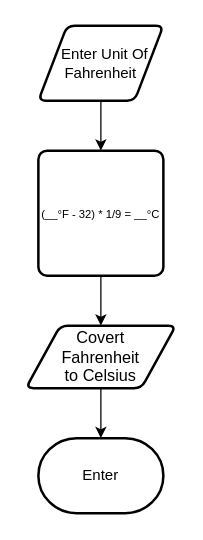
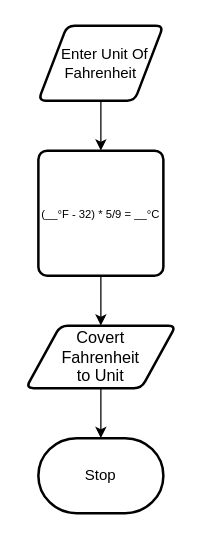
(101, 213) -> (101, 213)
(101, 357) -> (101, 357)
(101, 476) -> (101, 476)
